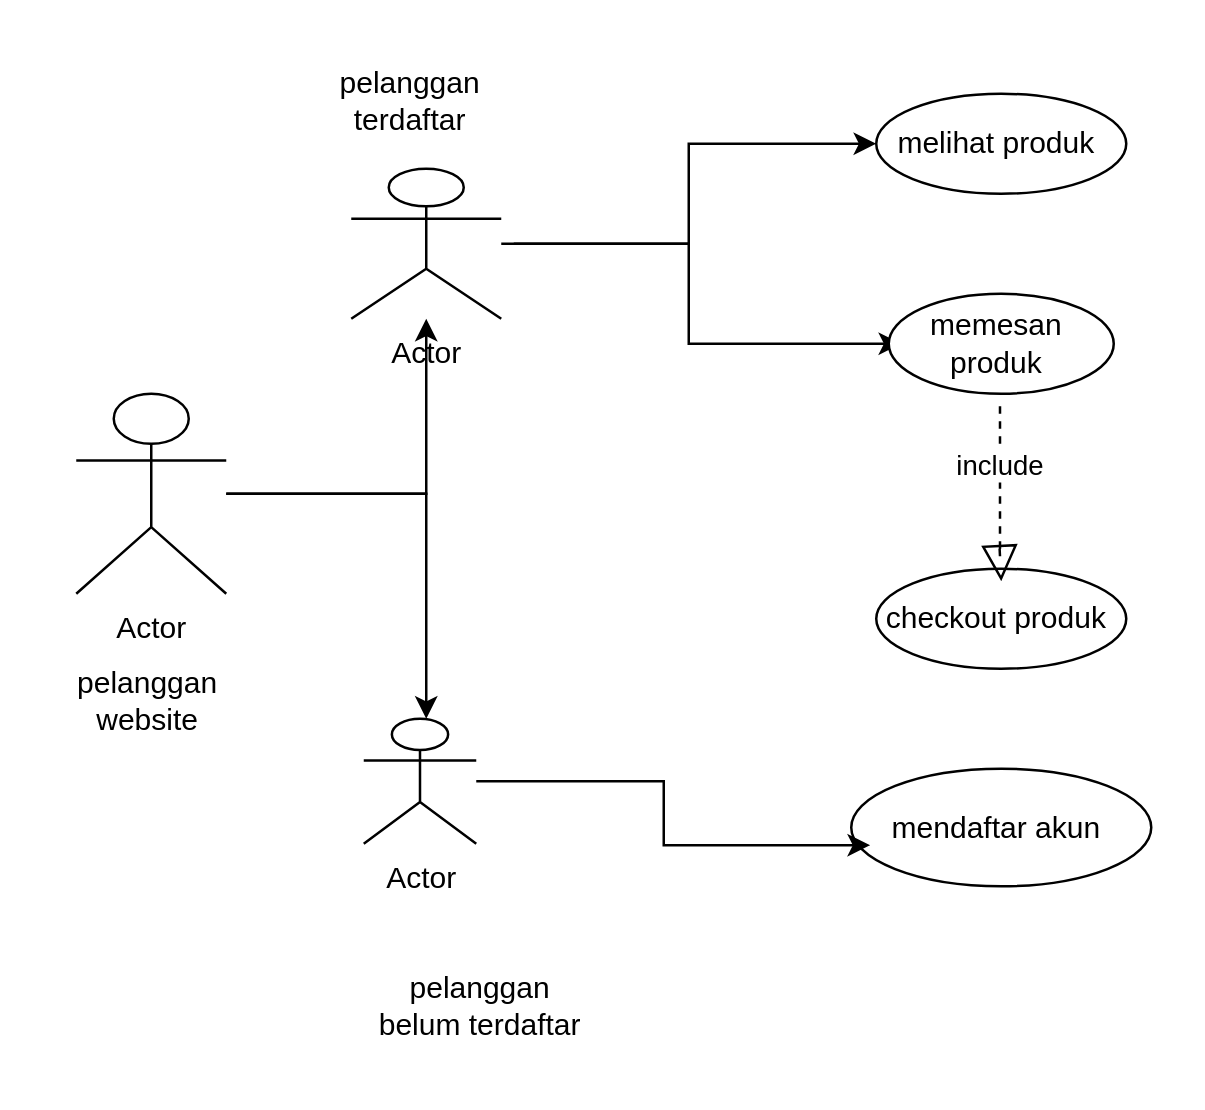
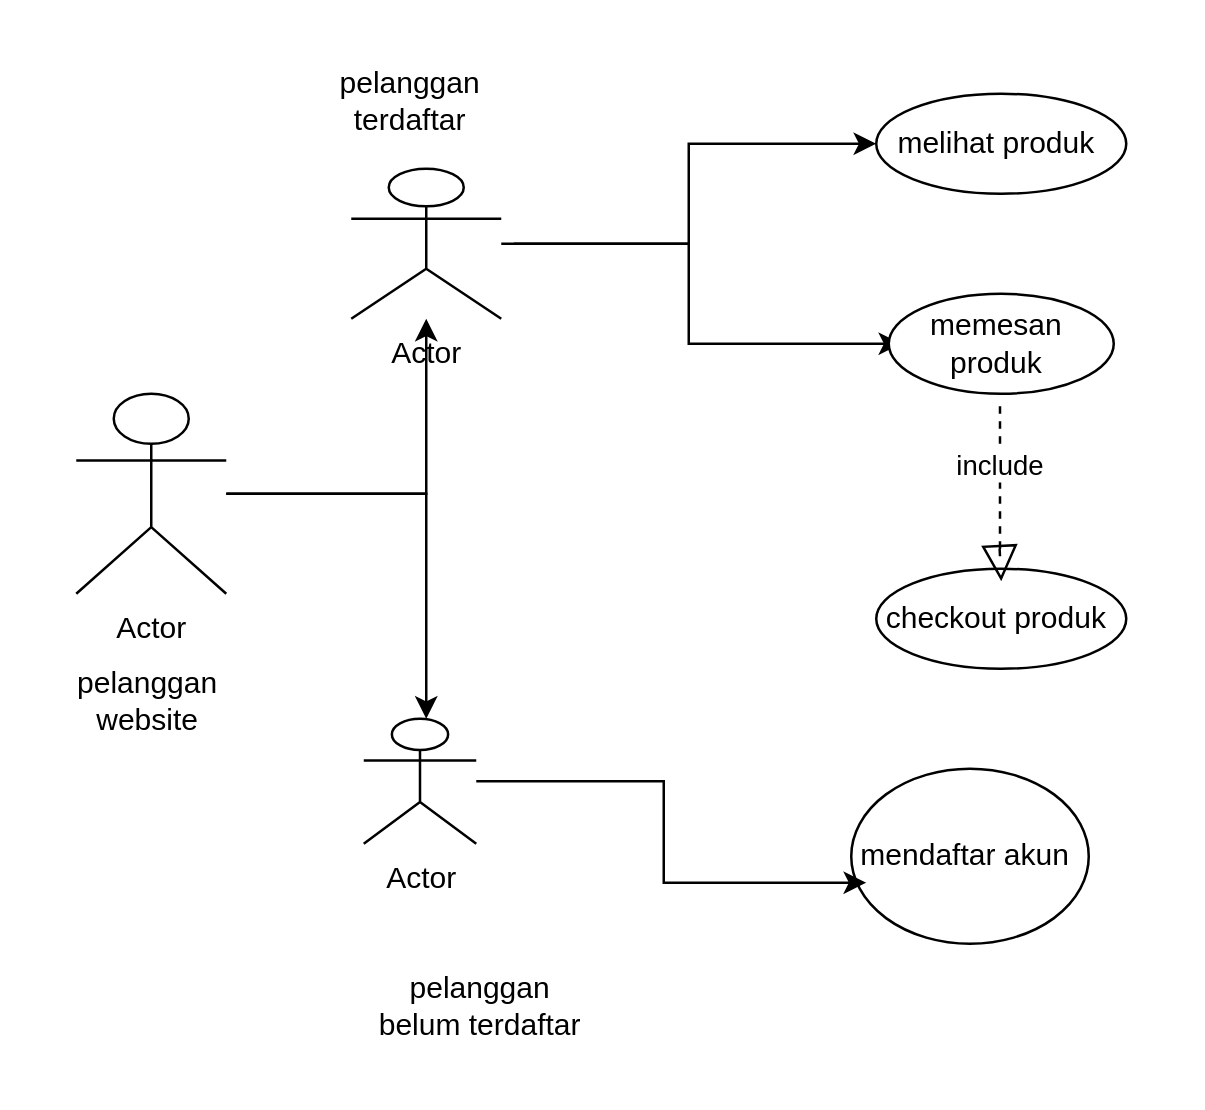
(1001, 828) -> (970, 856)
